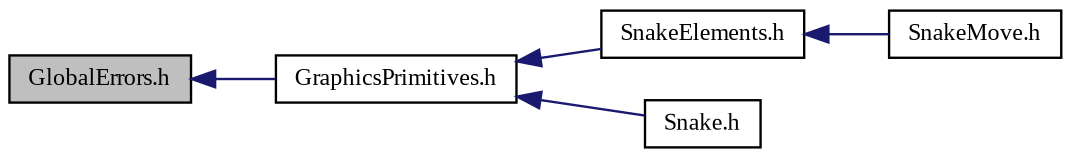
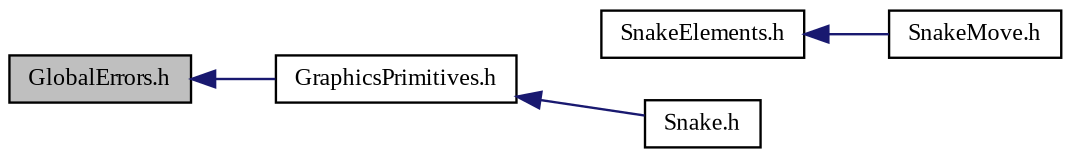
(571, 53) -> none
